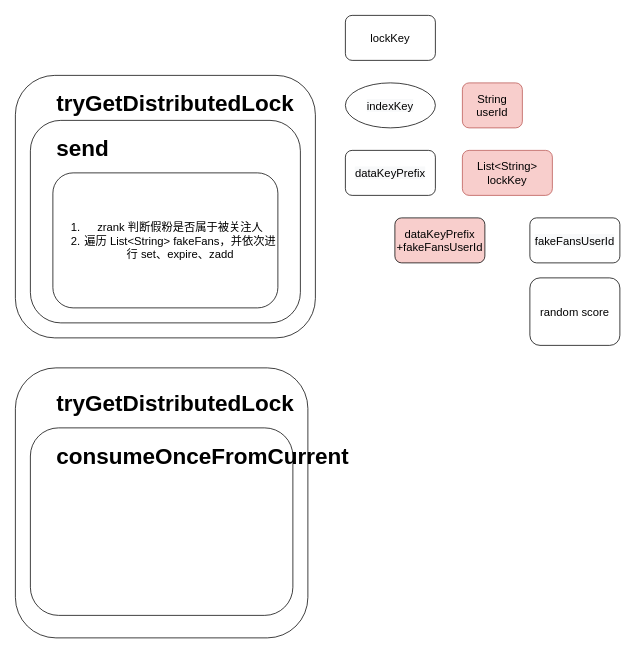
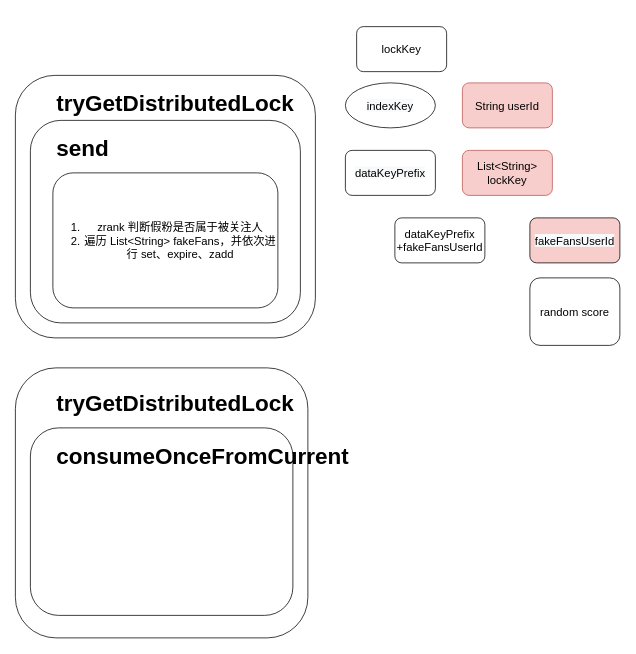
(390, 38) -> (402, 49)
(492, 105) -> (507, 105)
(440, 240) -> (440, 240)
(575, 240) -> (575, 240)
